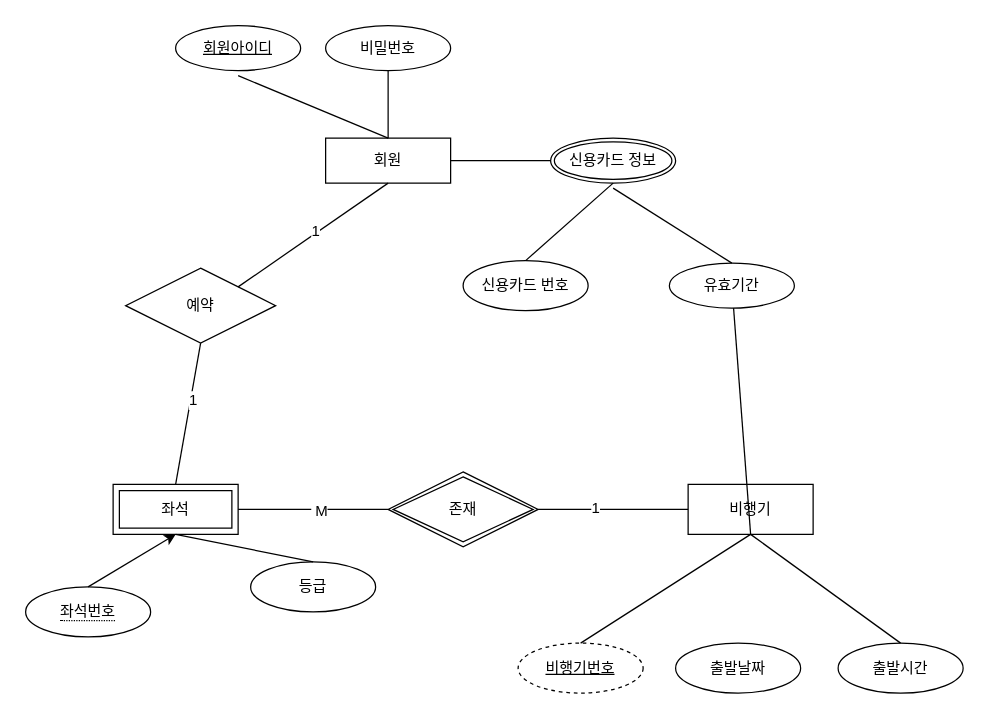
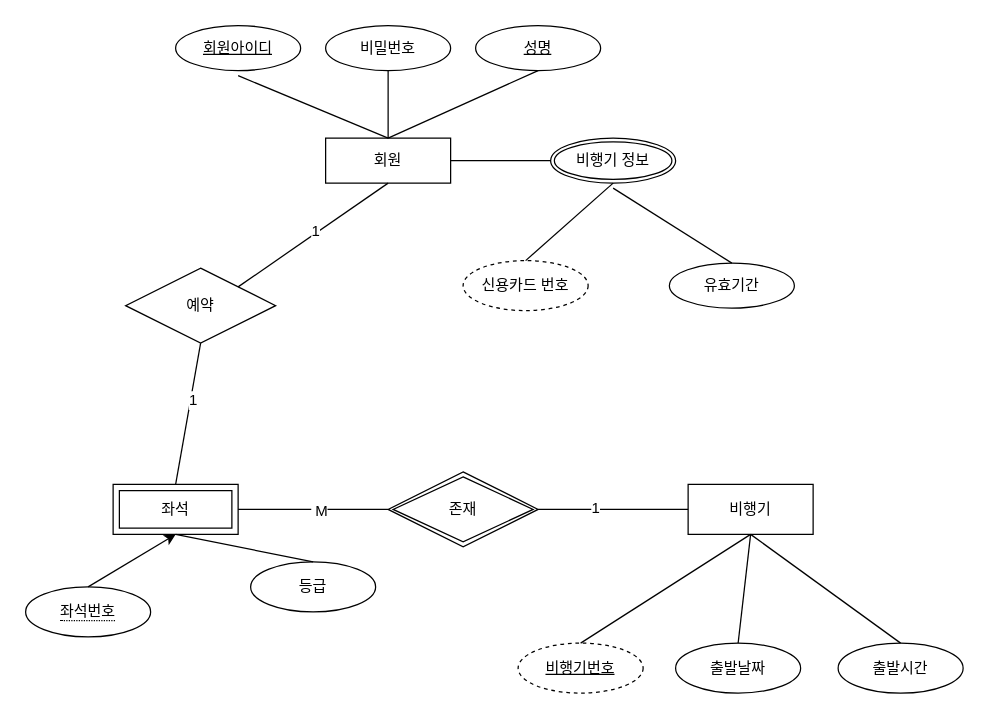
none -> (538, 48)
none -> (464, 104)
(613, 161) -> (613, 161)
(526, 286) -> (526, 286)
(742, 420) -> (744, 590)
